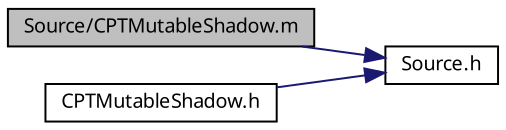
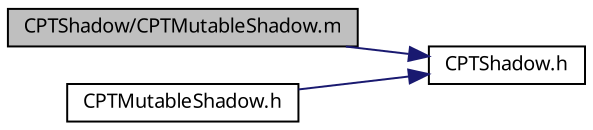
(161, 28) -> (183, 28)
(442, 65) -> (507, 65)
